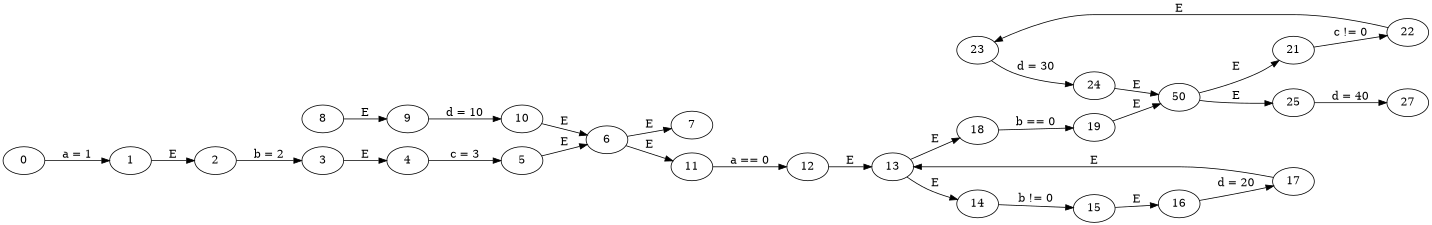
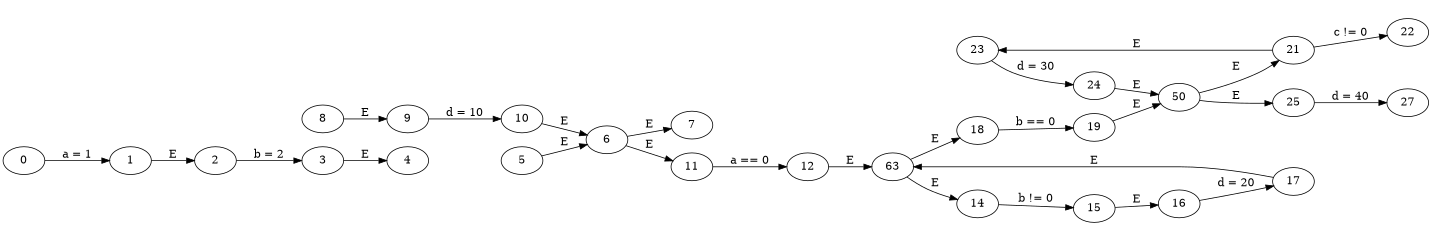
(1194, 15) -> (1139, 50)
(461, 161) -> none
(893, 167) -> (893, 167)
